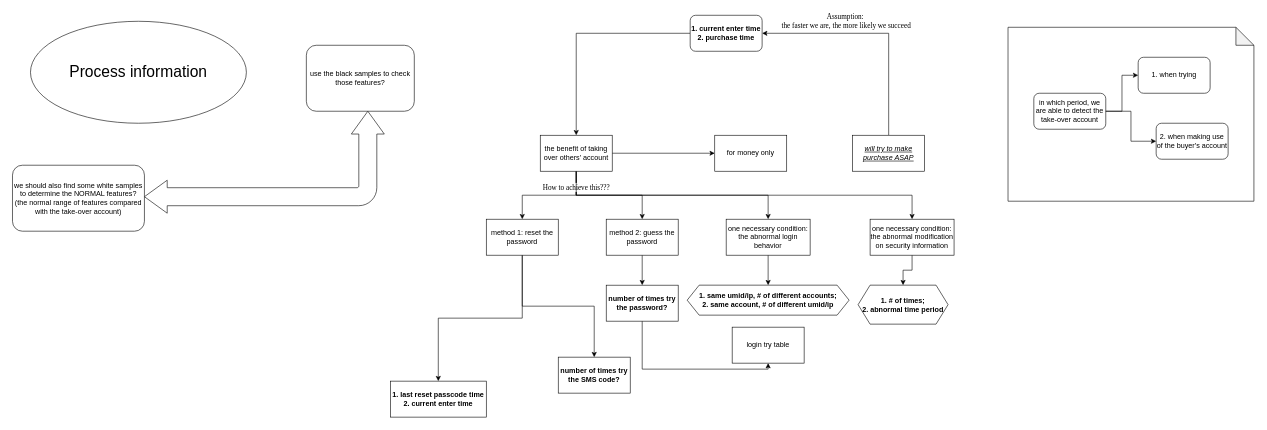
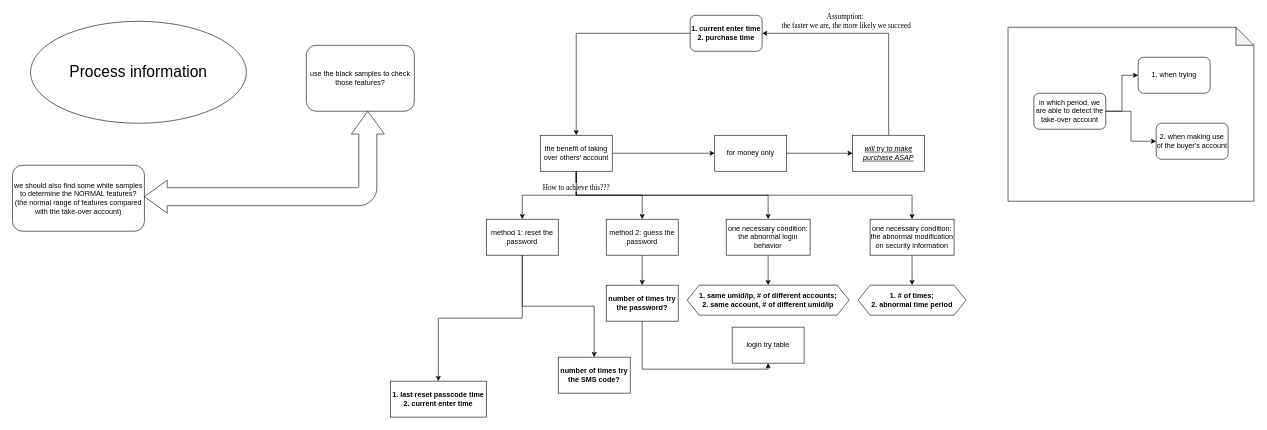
none -> (847, 153)
(903, 305) -> (912, 300)
